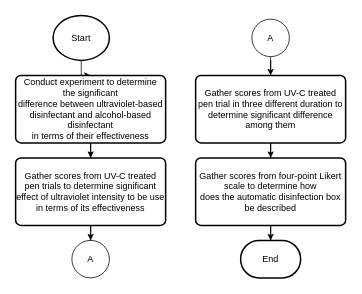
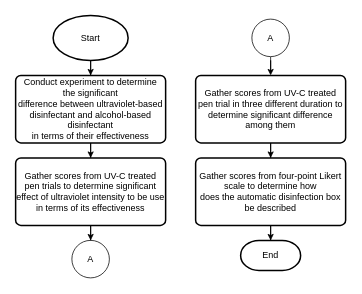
(81, 38) -> (90, 38)
(270, 259) -> (270, 255)
